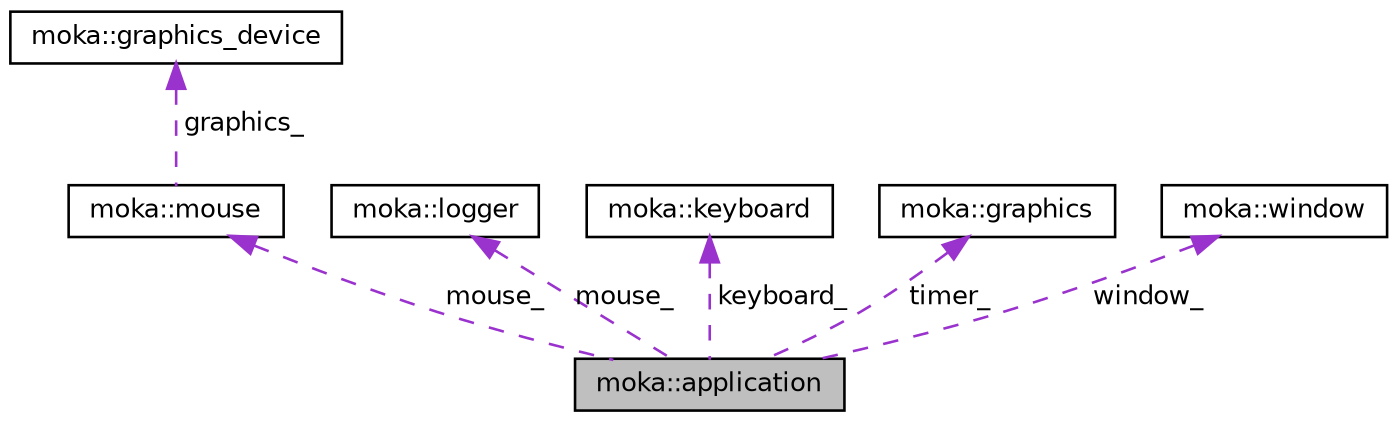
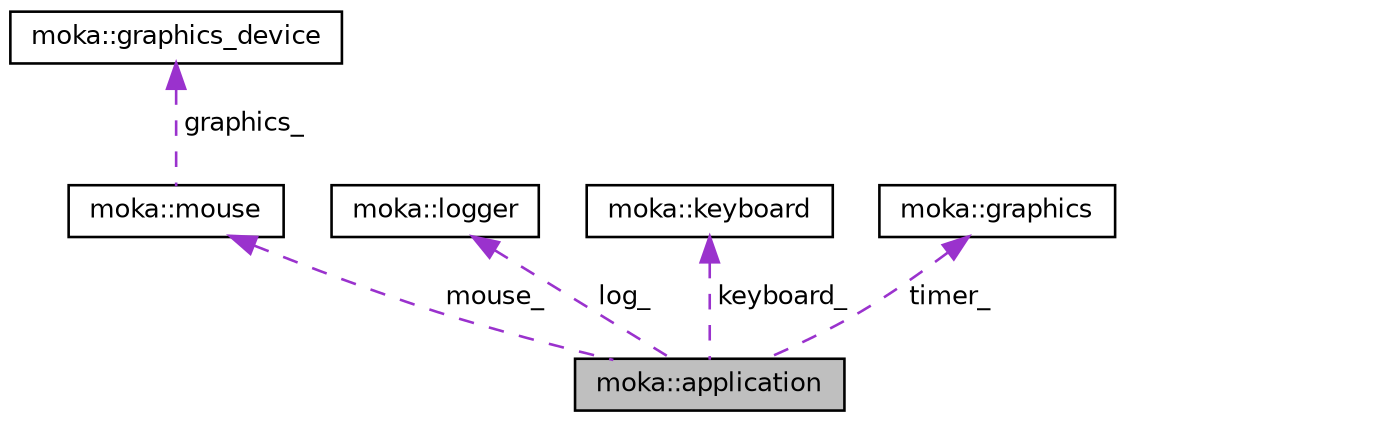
(1274, 211) -> none
(622, 298) -> (622, 298)
